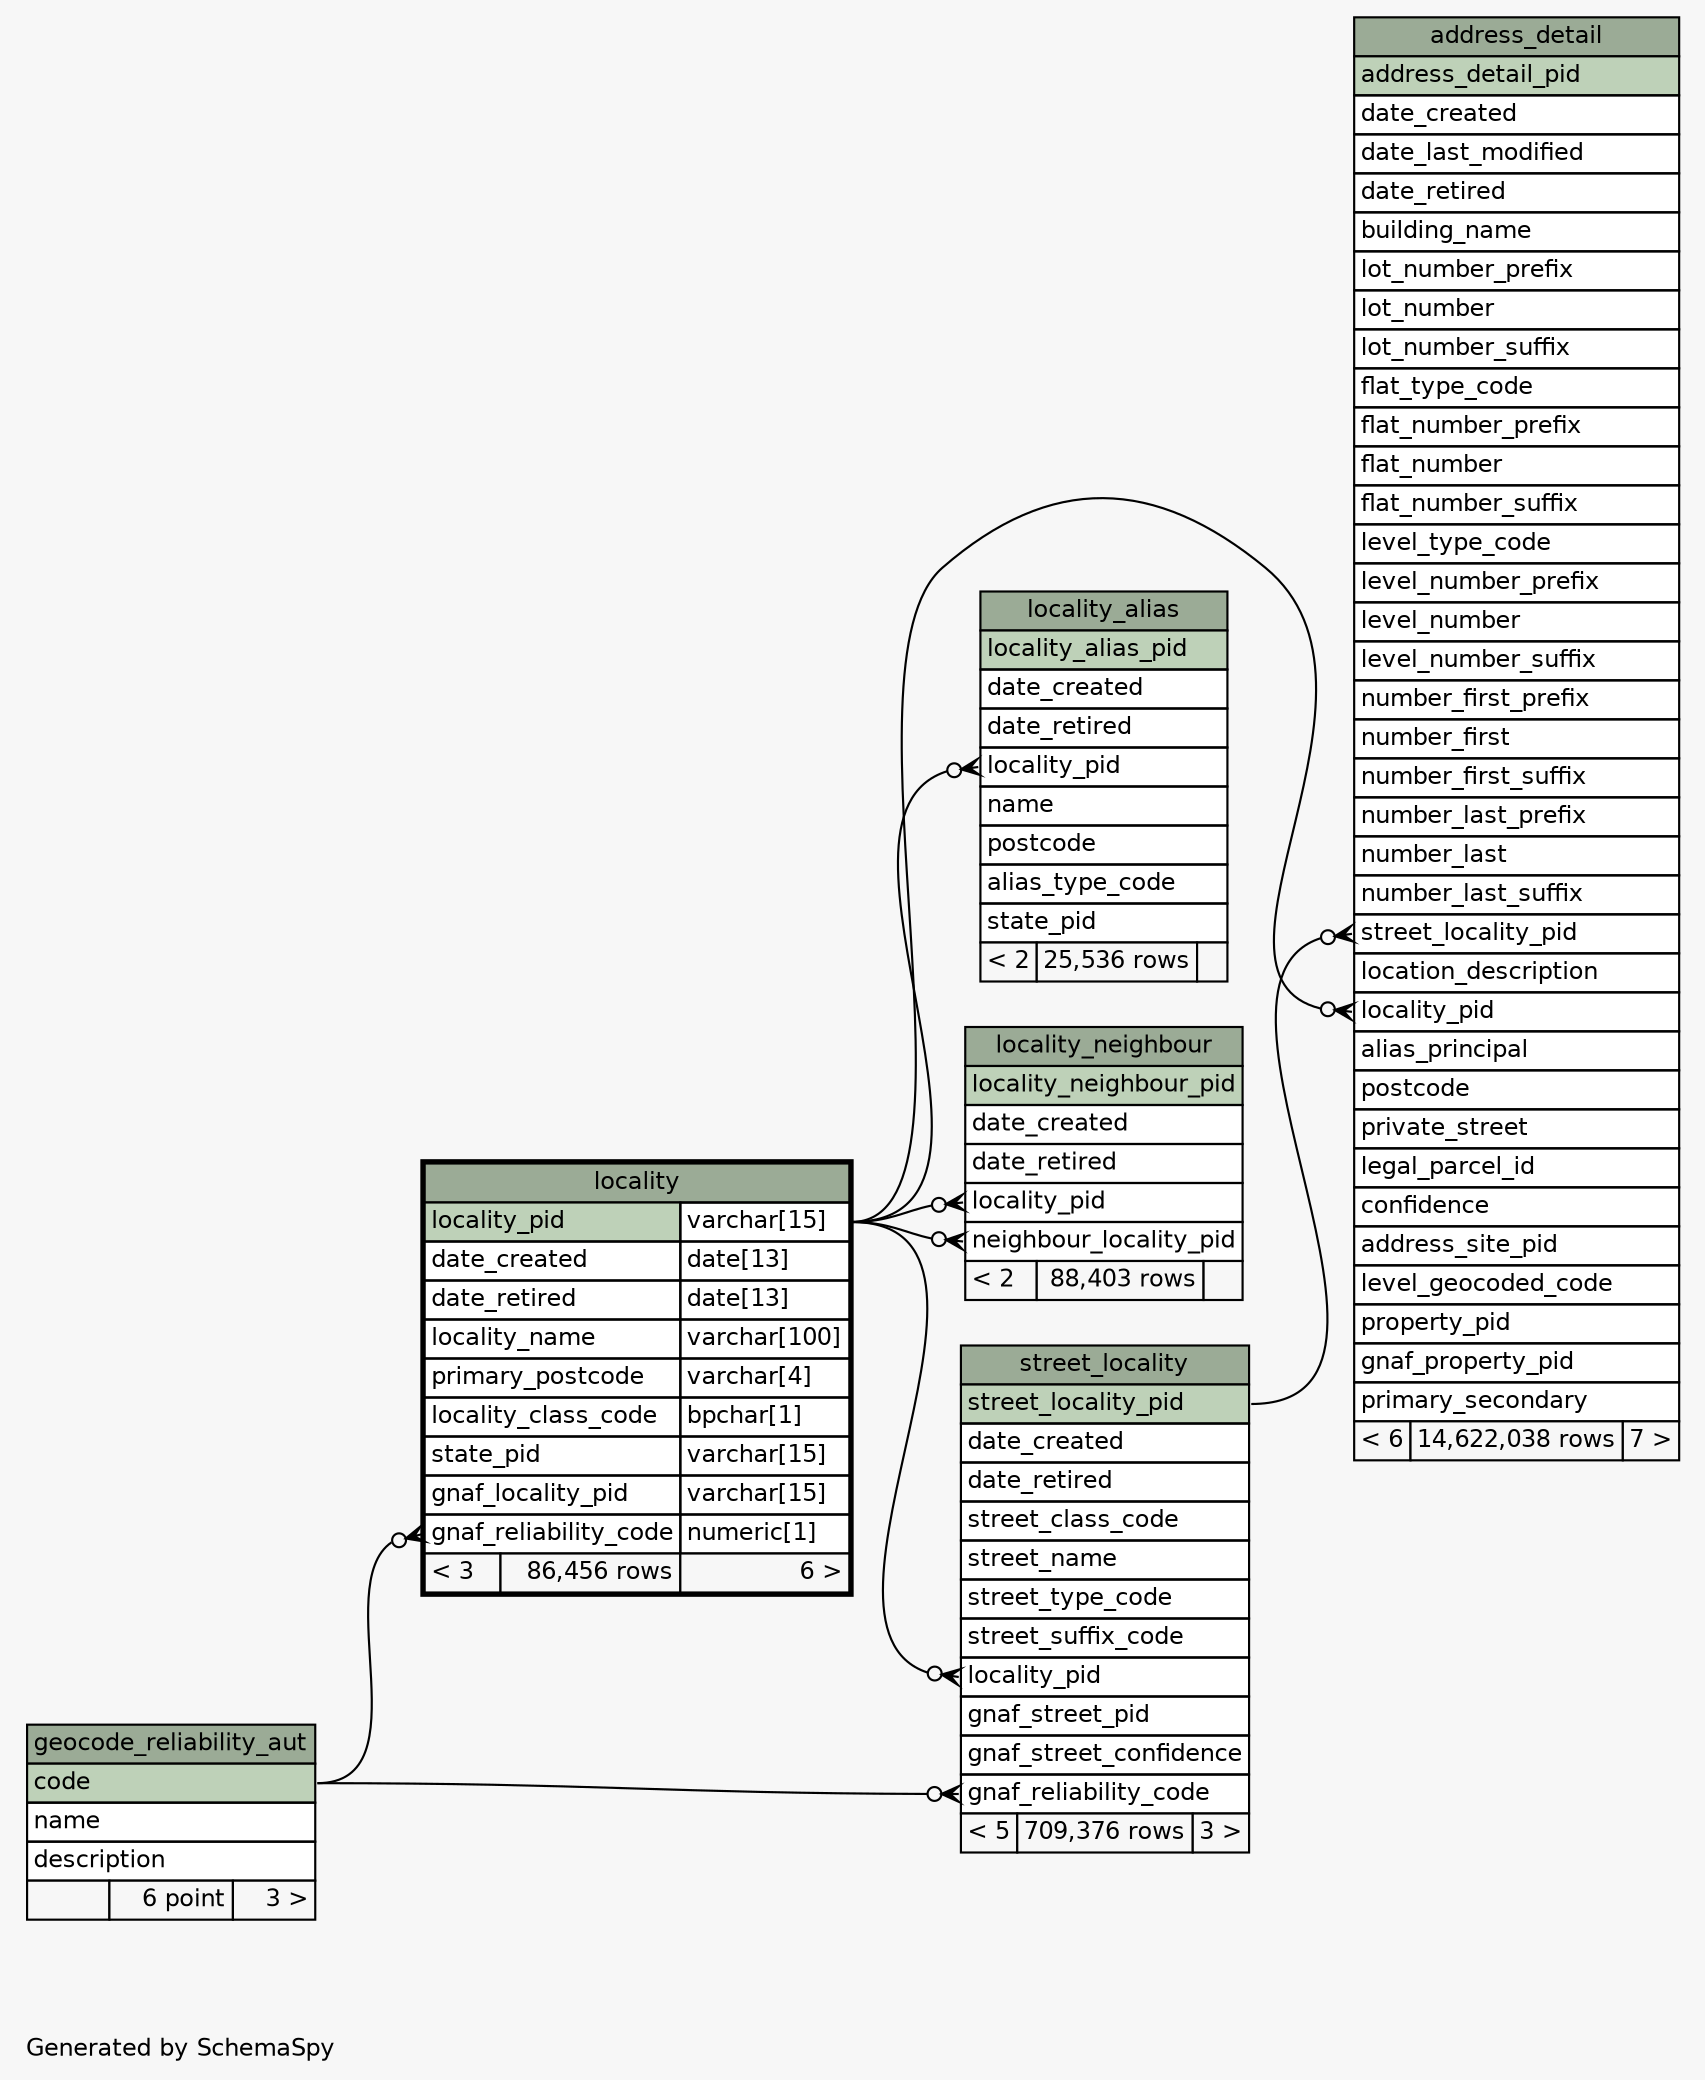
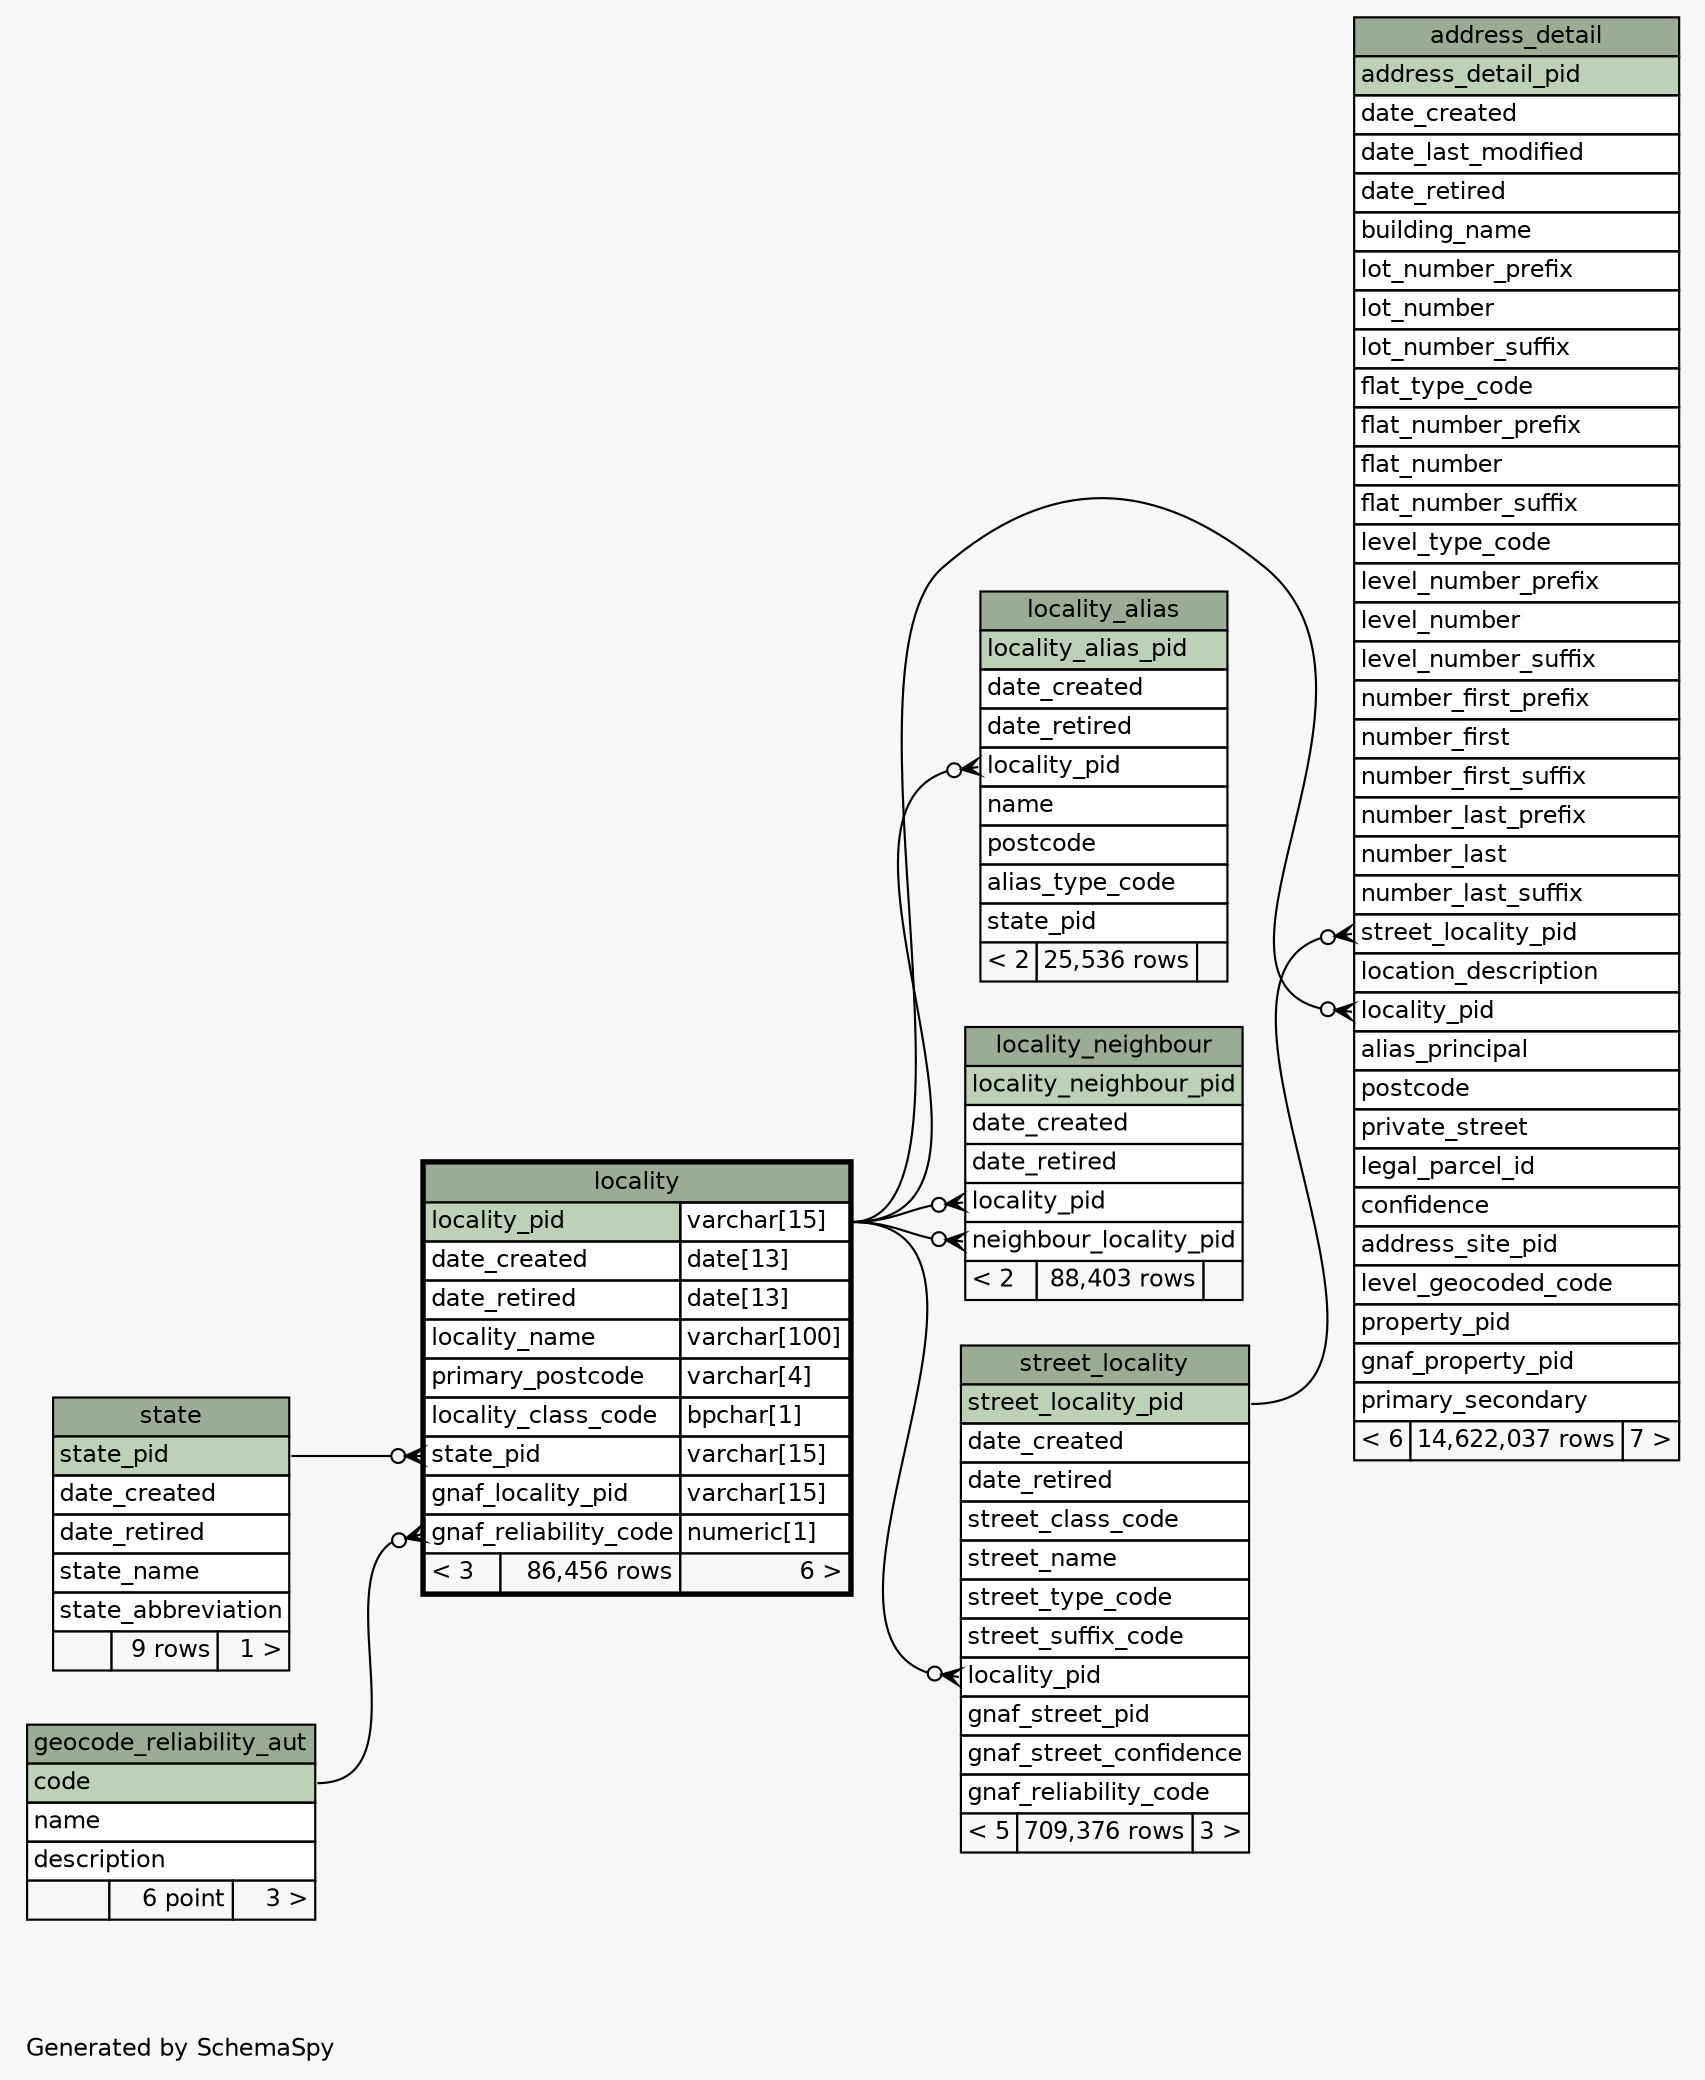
(1517, 1440) -> (1517, 1440)
none -> (170, 1534)
(622, 1788) -> none
